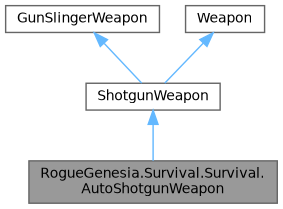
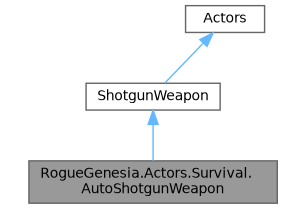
(83, 19) -> none
(225, 19) -> (225, 19)
(153, 182) -> (153, 182)
